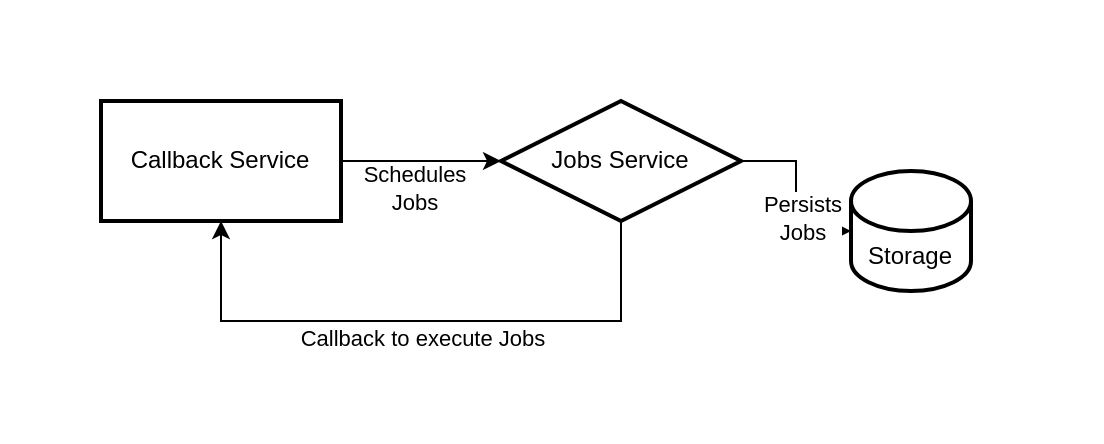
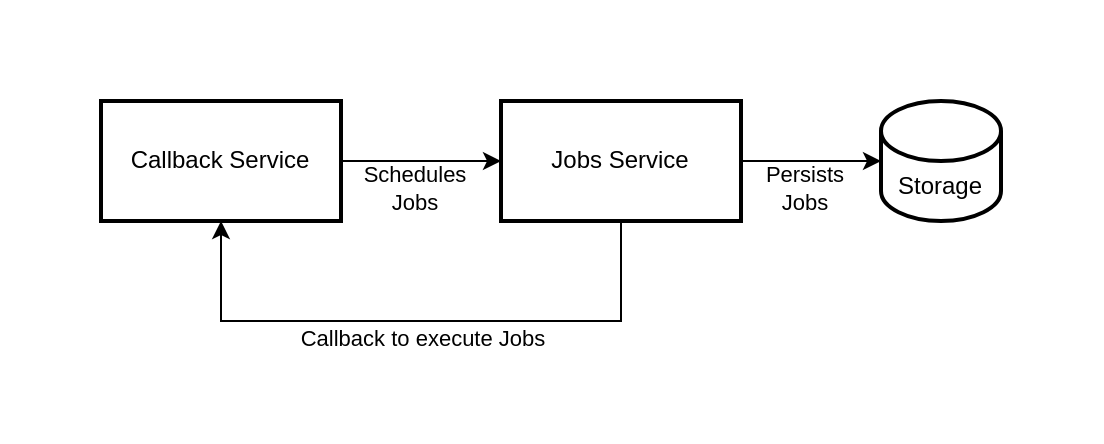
(621, 161) -> (621, 161)
(911, 231) -> (941, 161)
